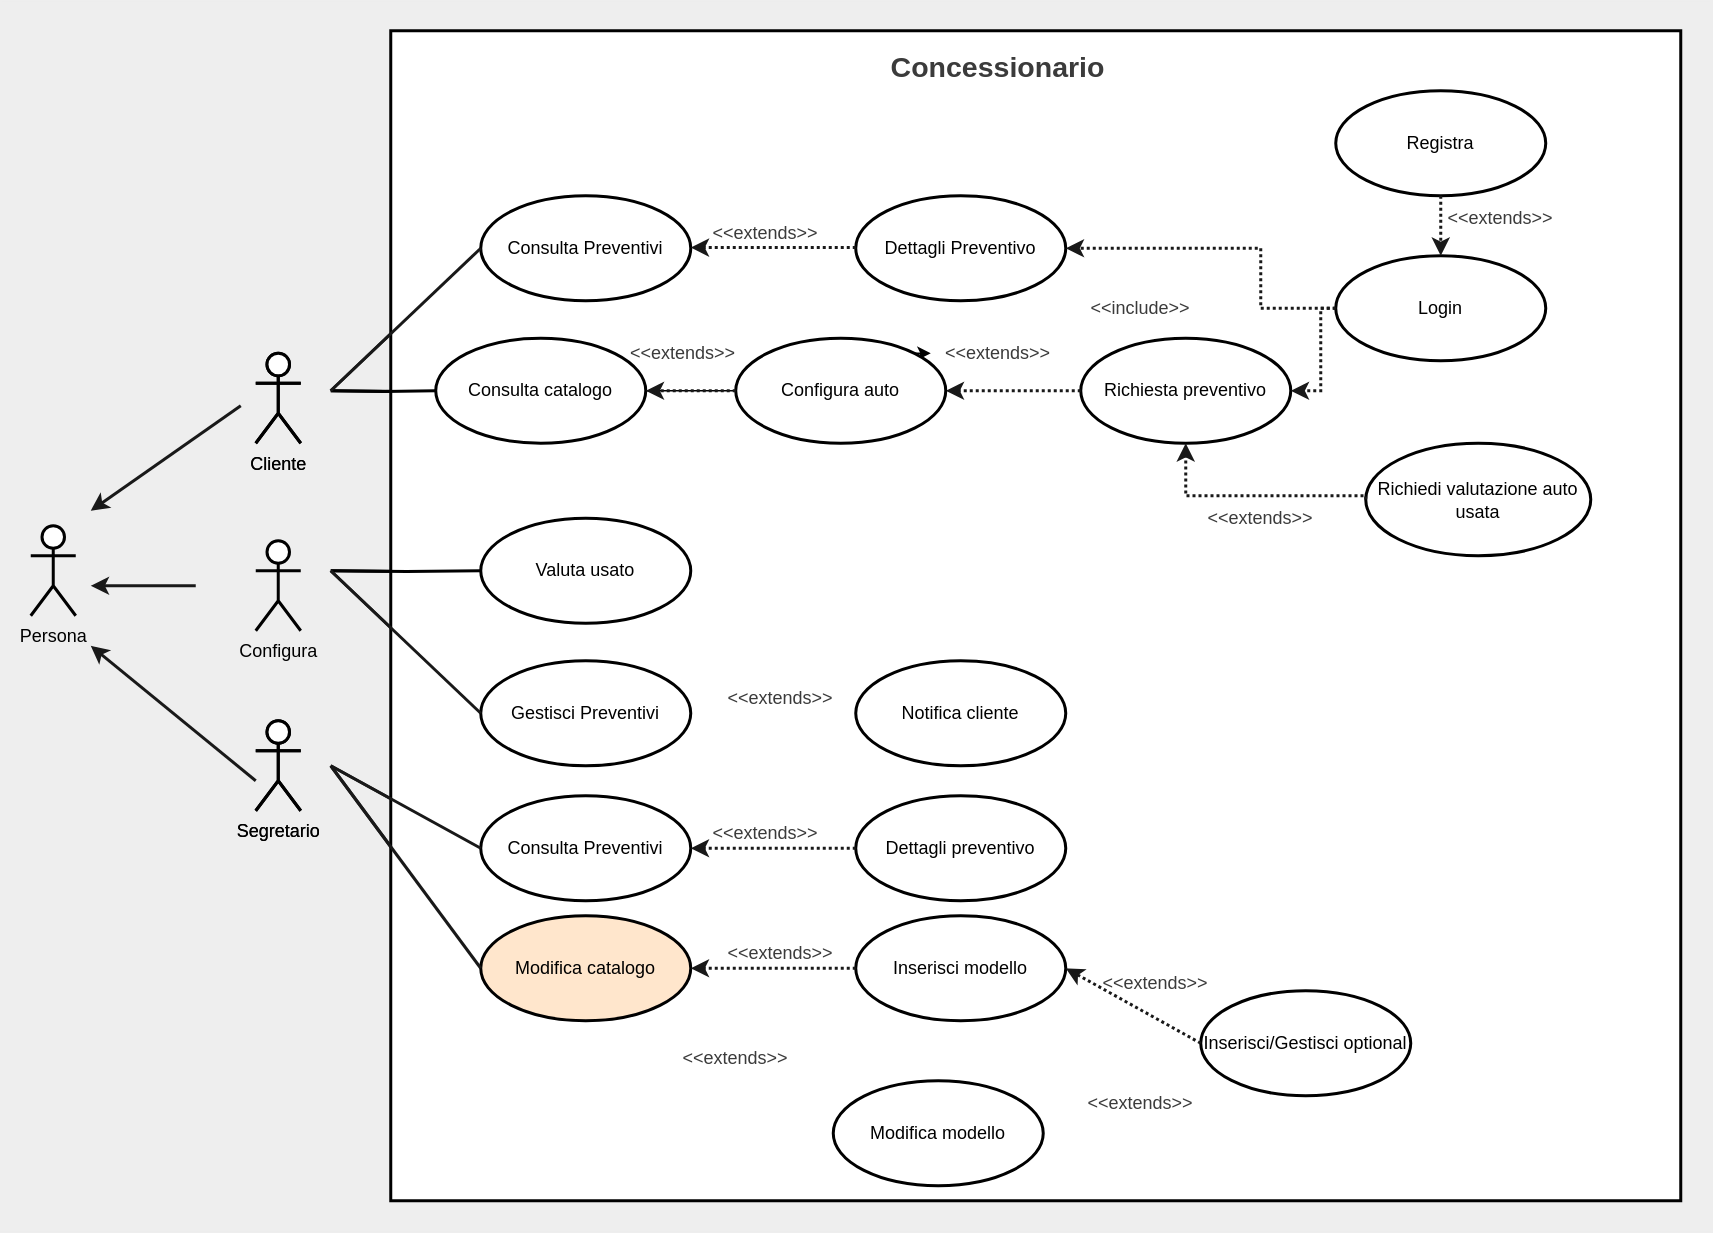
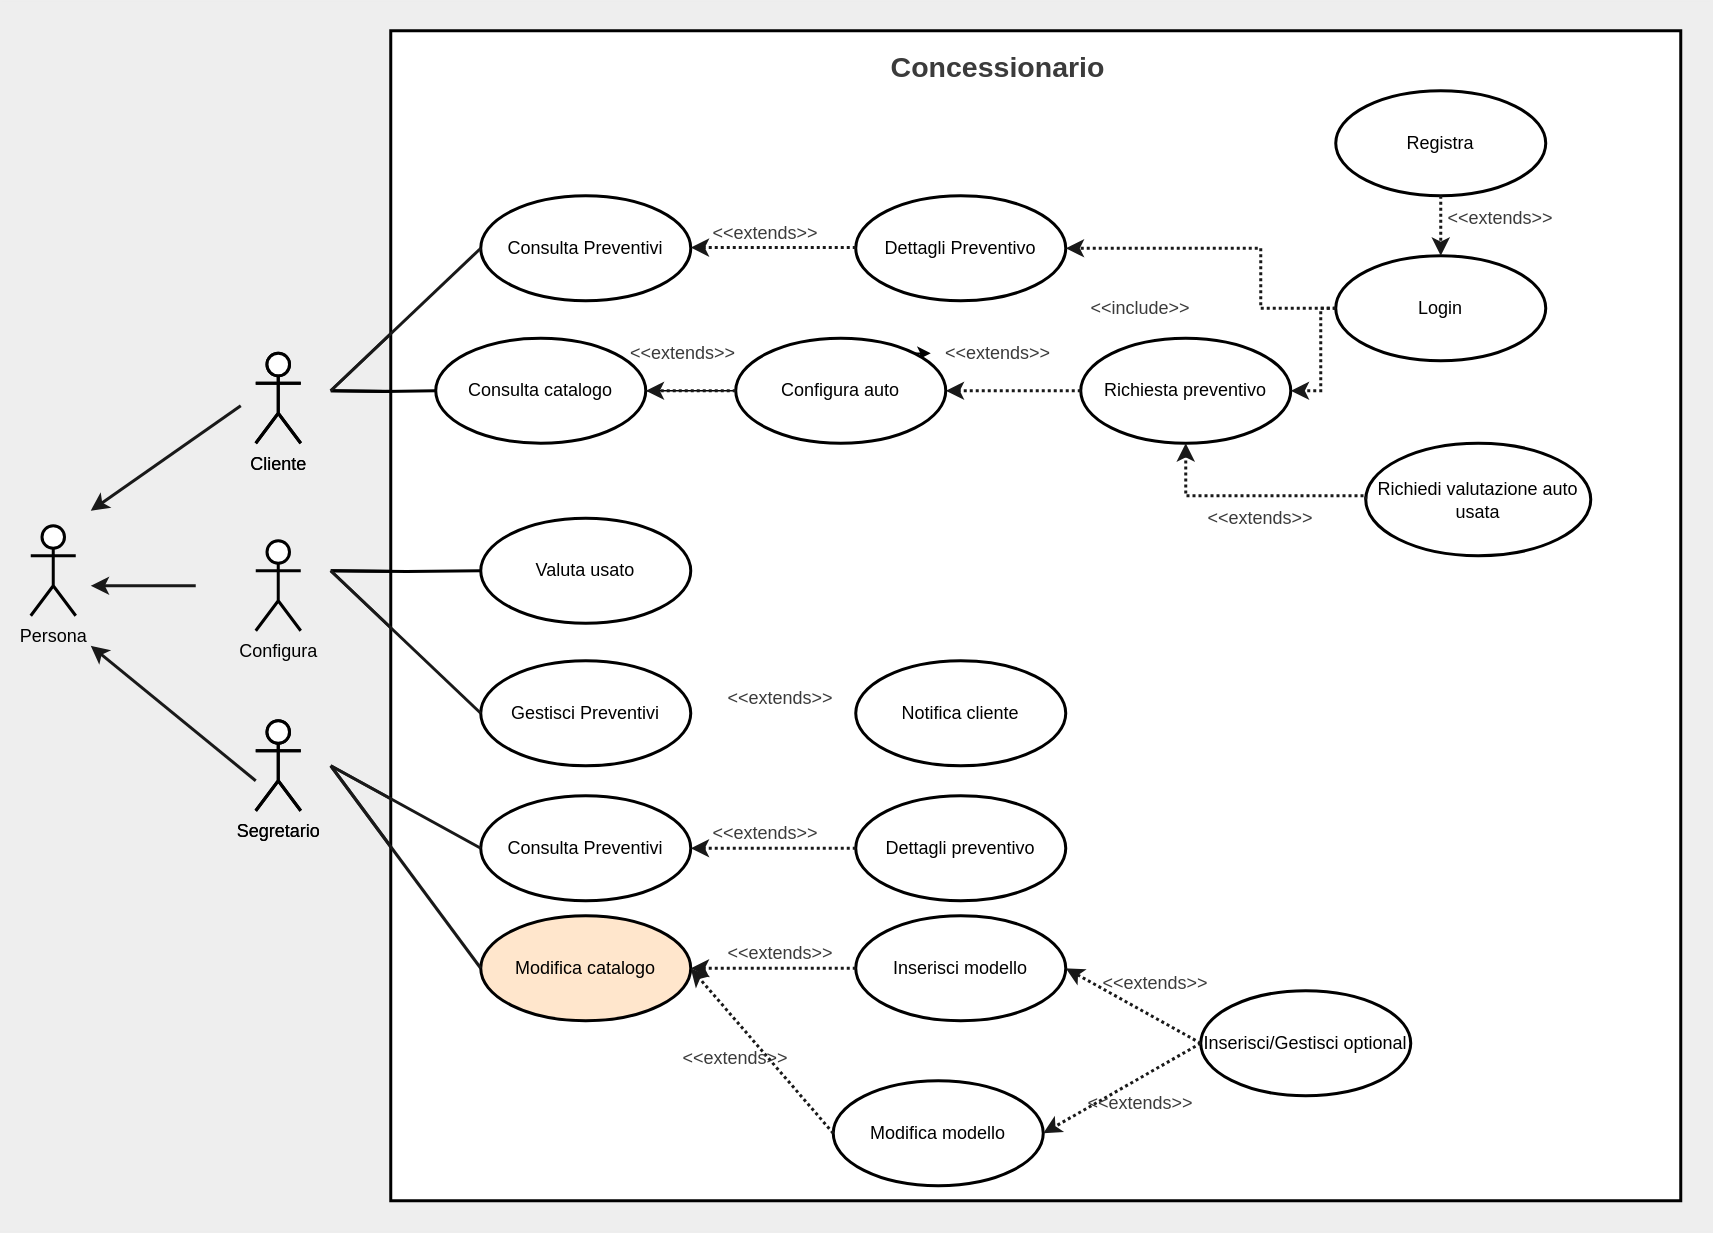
none -> (766, 1056)
none -> (1127, 1085)
